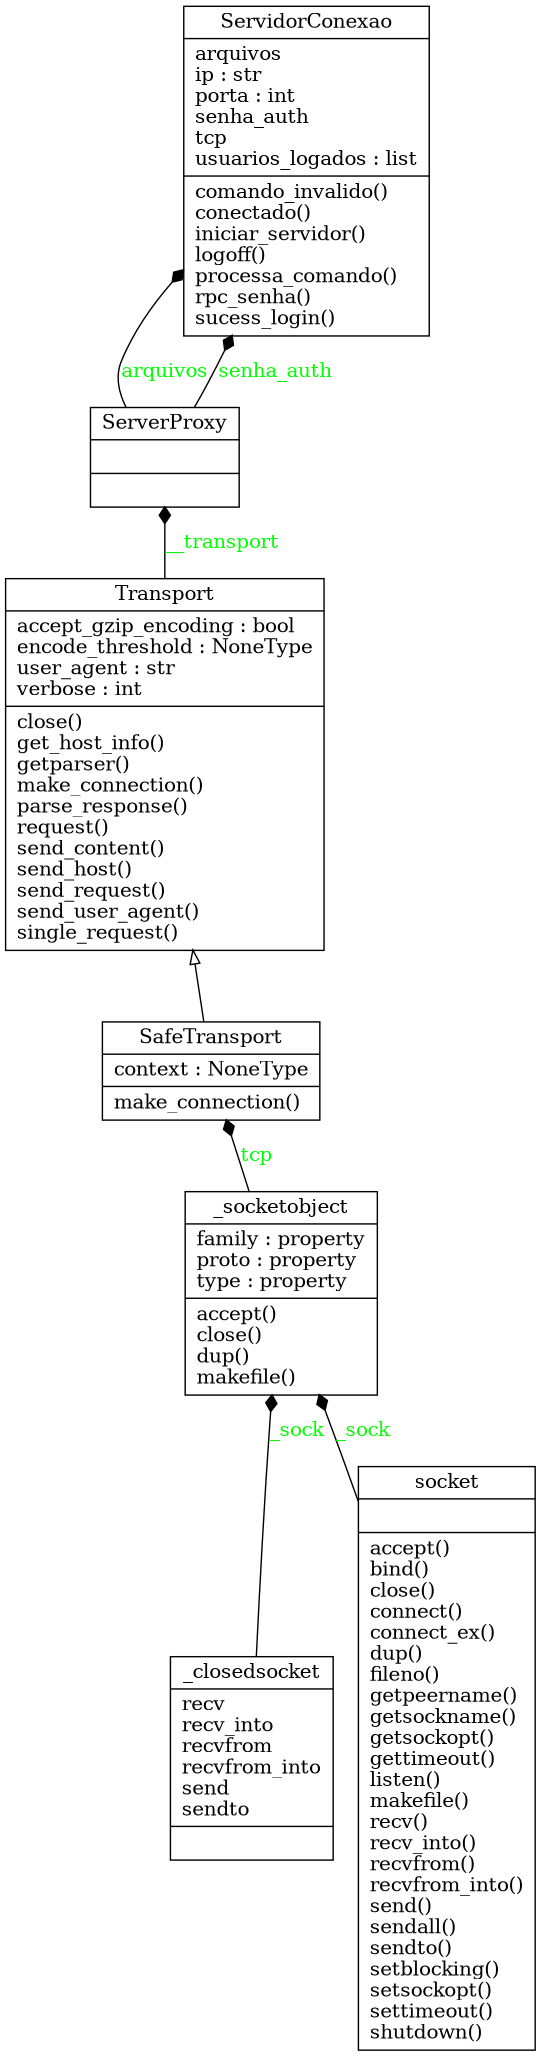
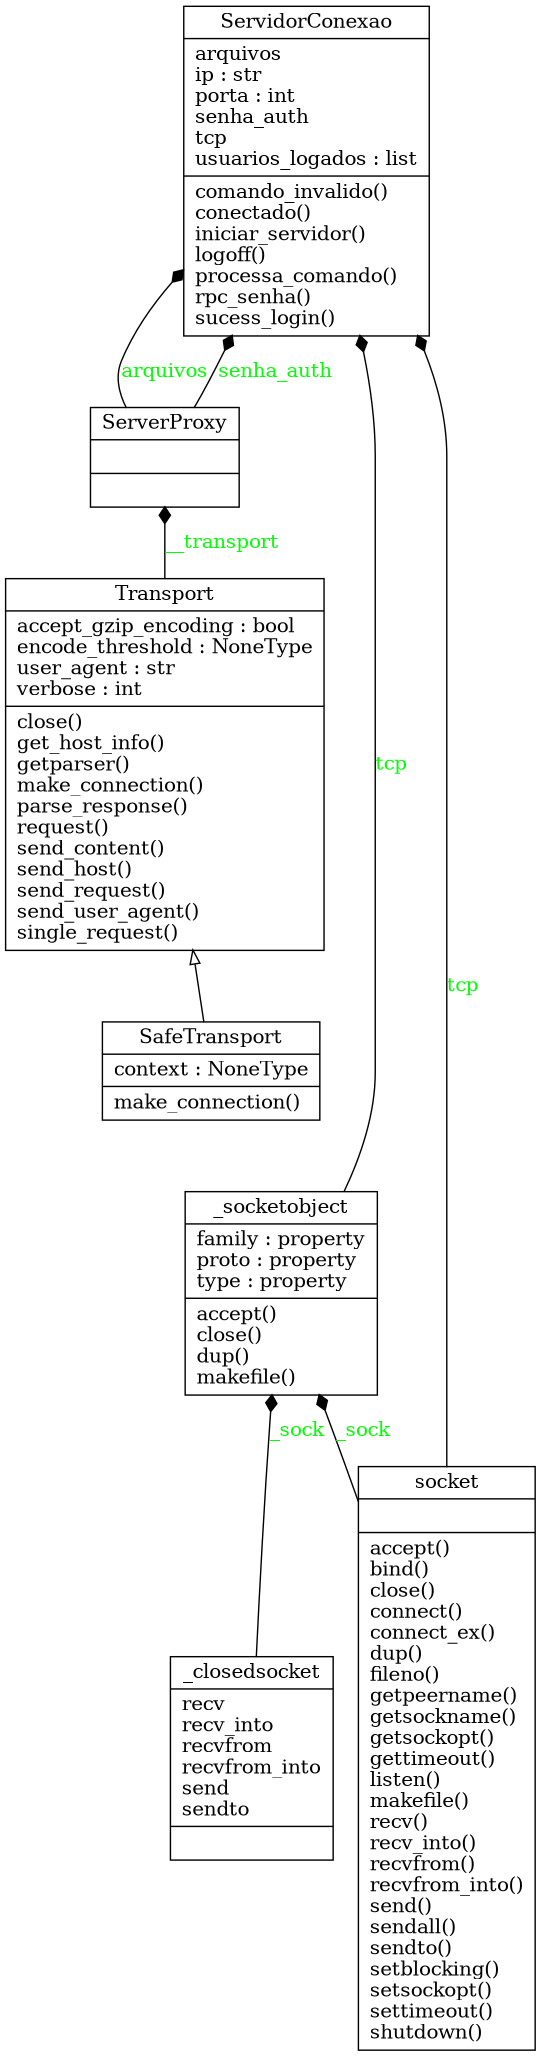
none -> (447, 908)
(240, 1164) -> (375, 774)
